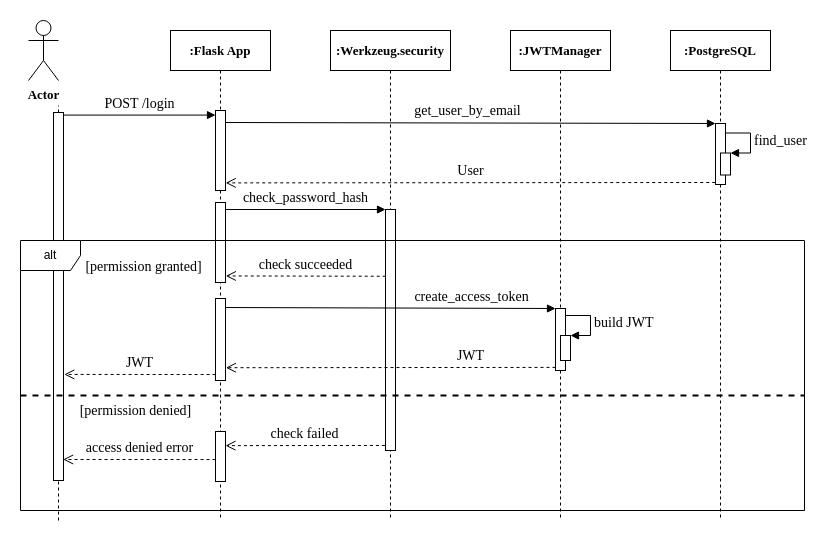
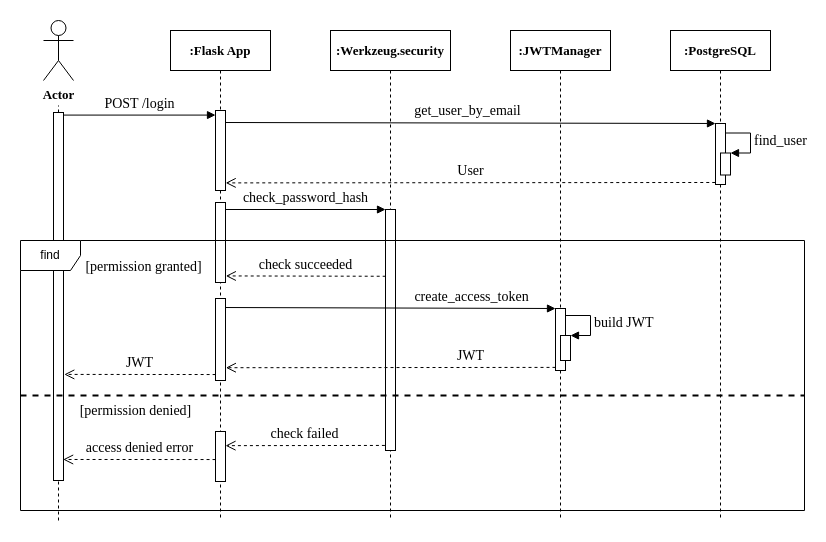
(44, 51) -> (59, 51)
(51, 256) -> (51, 256)
